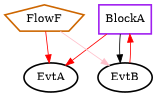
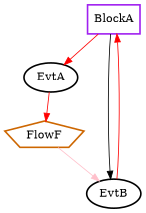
(47, 43) -> (48, 103)
